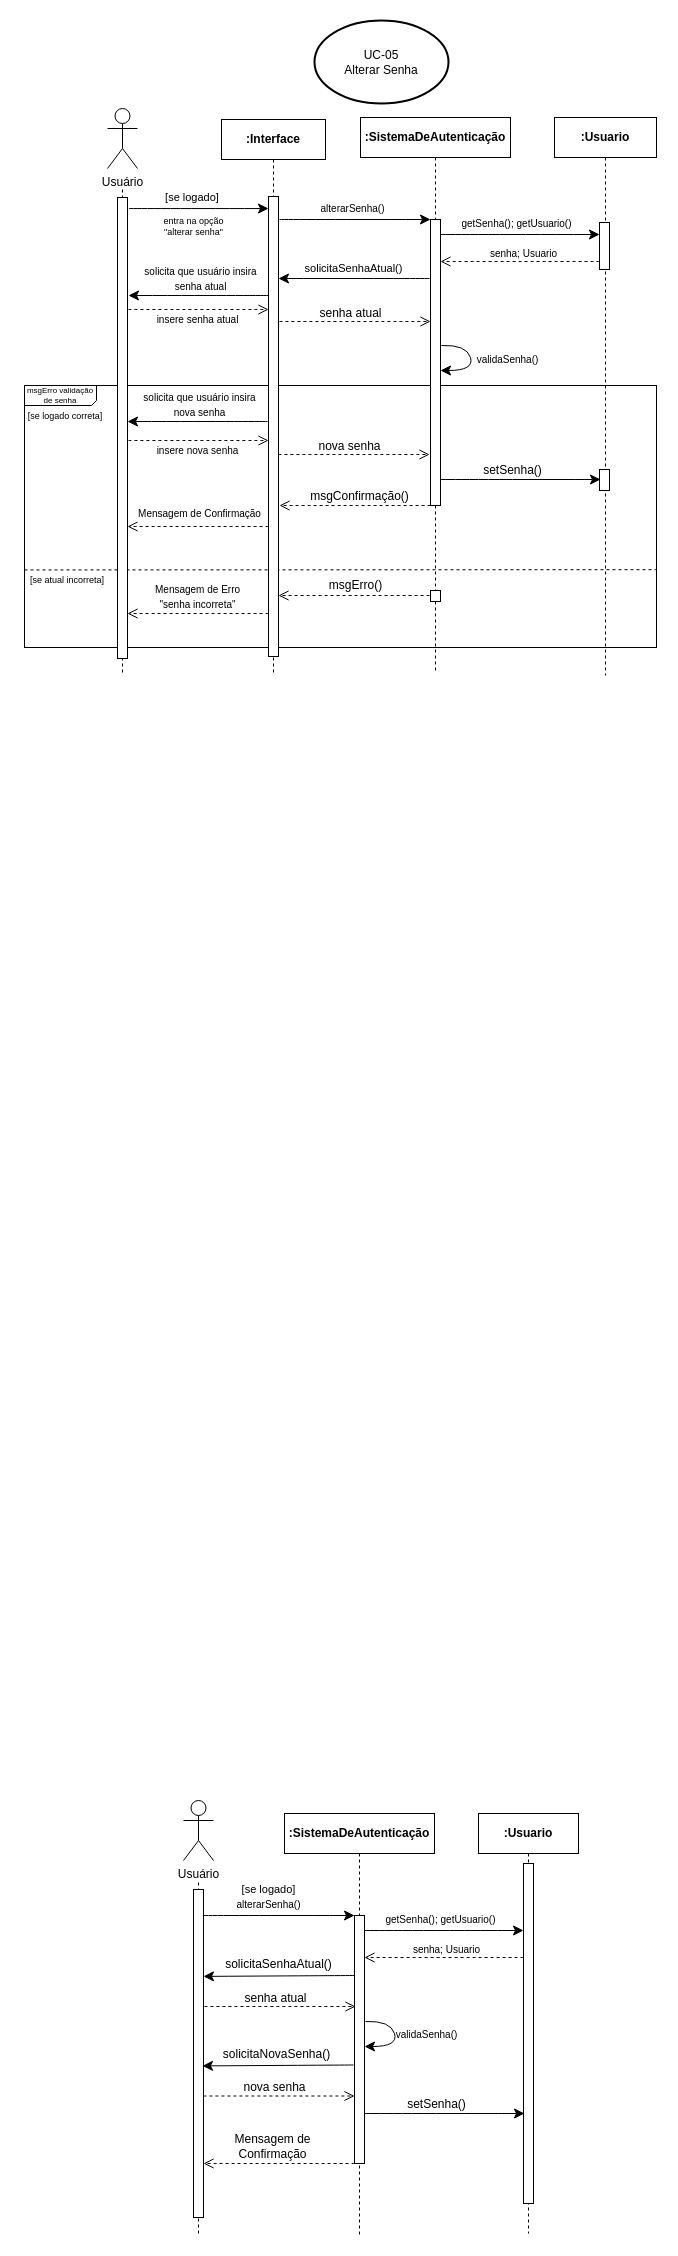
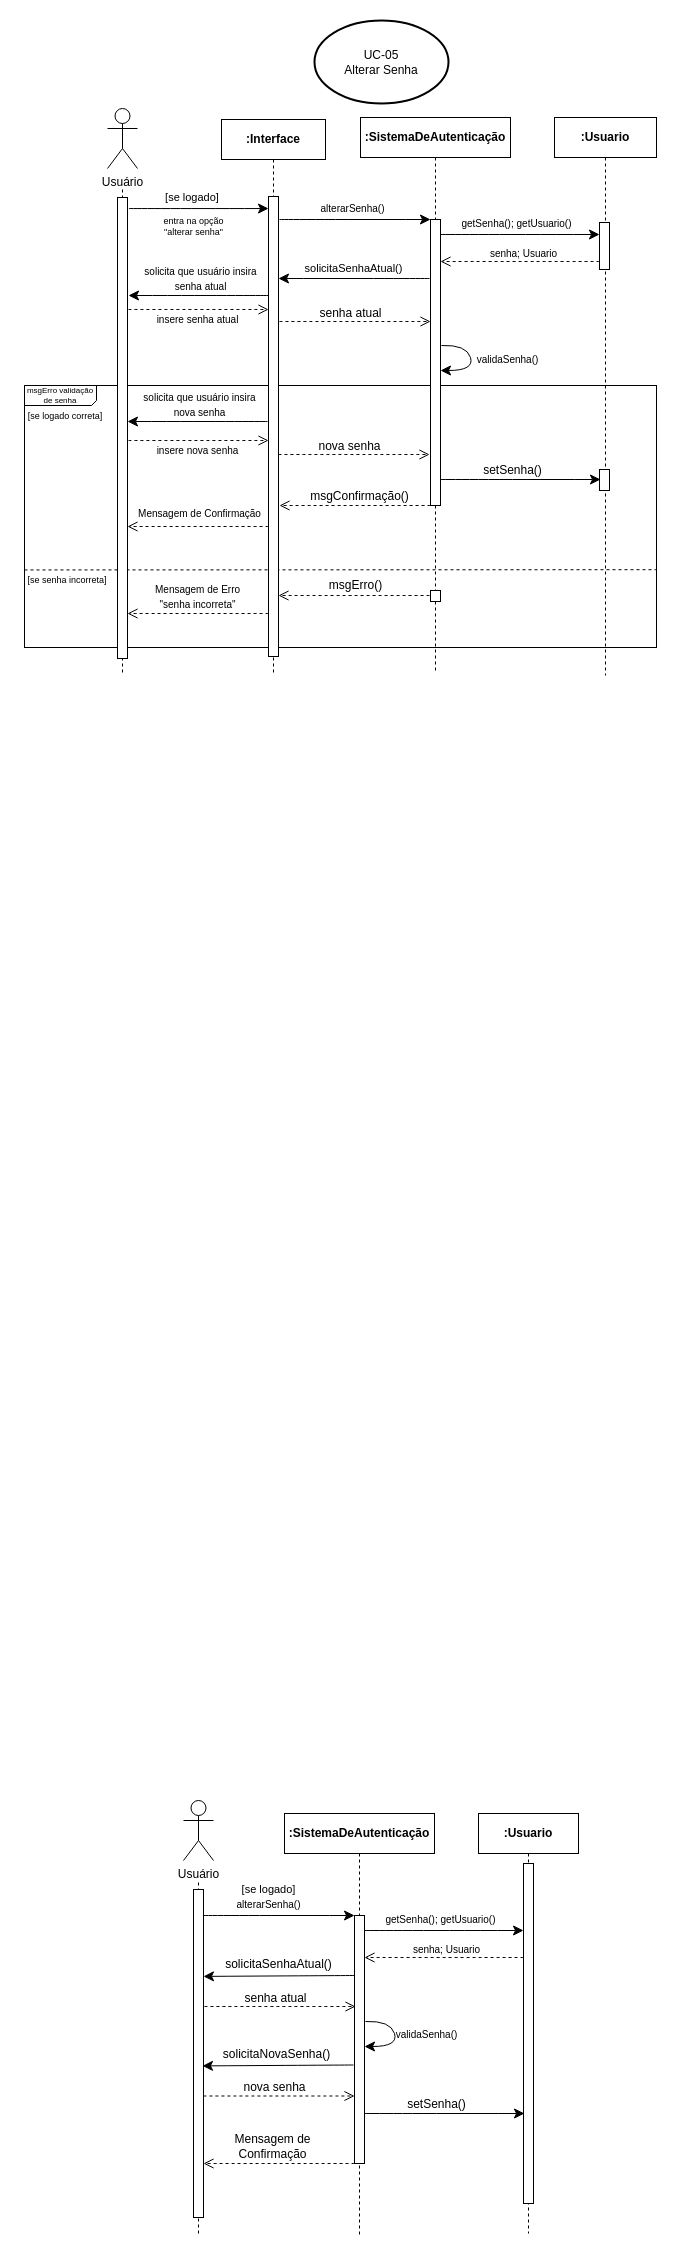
(68, 581) -> (68, 581)
